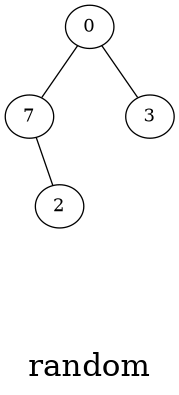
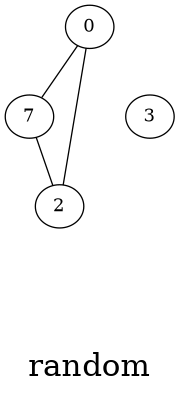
(120, 71) -> (75, 117)
